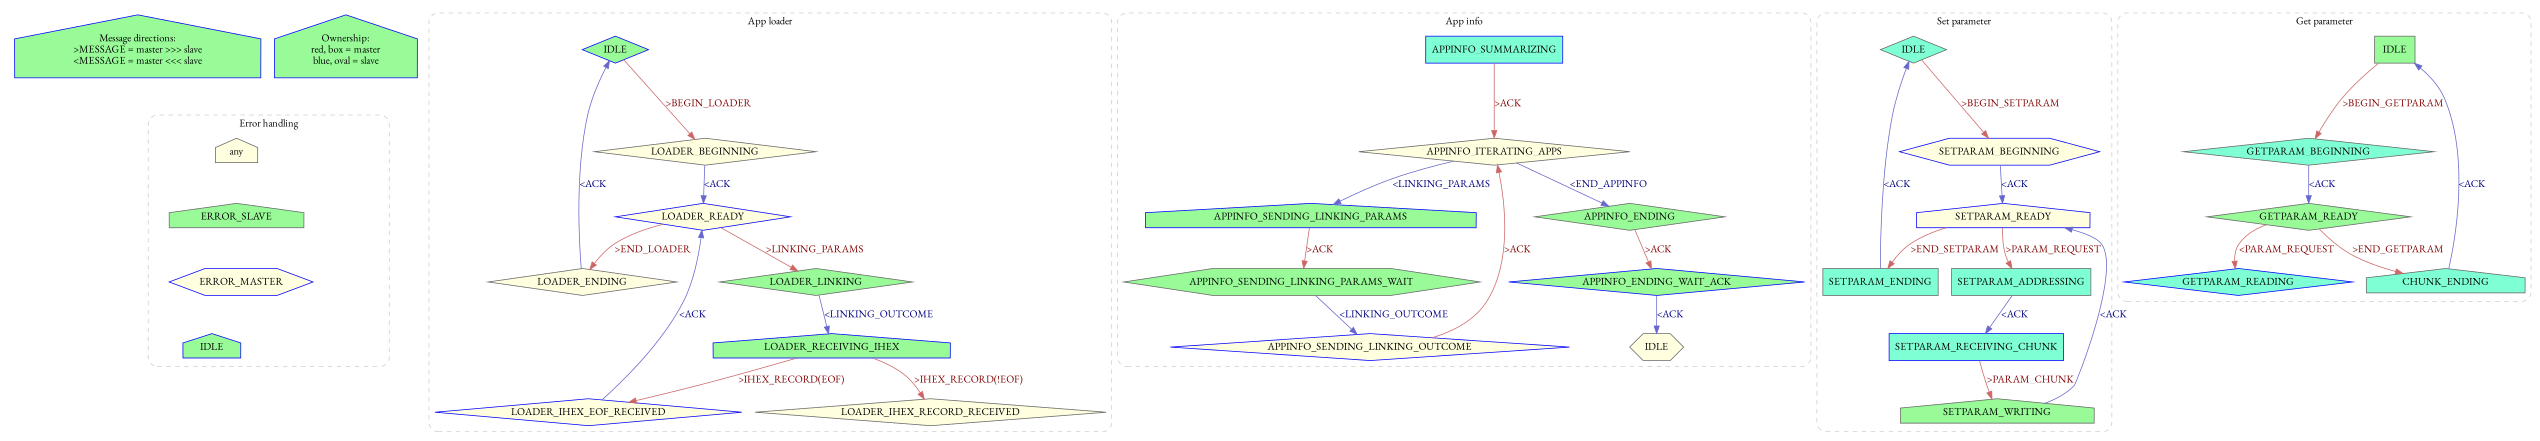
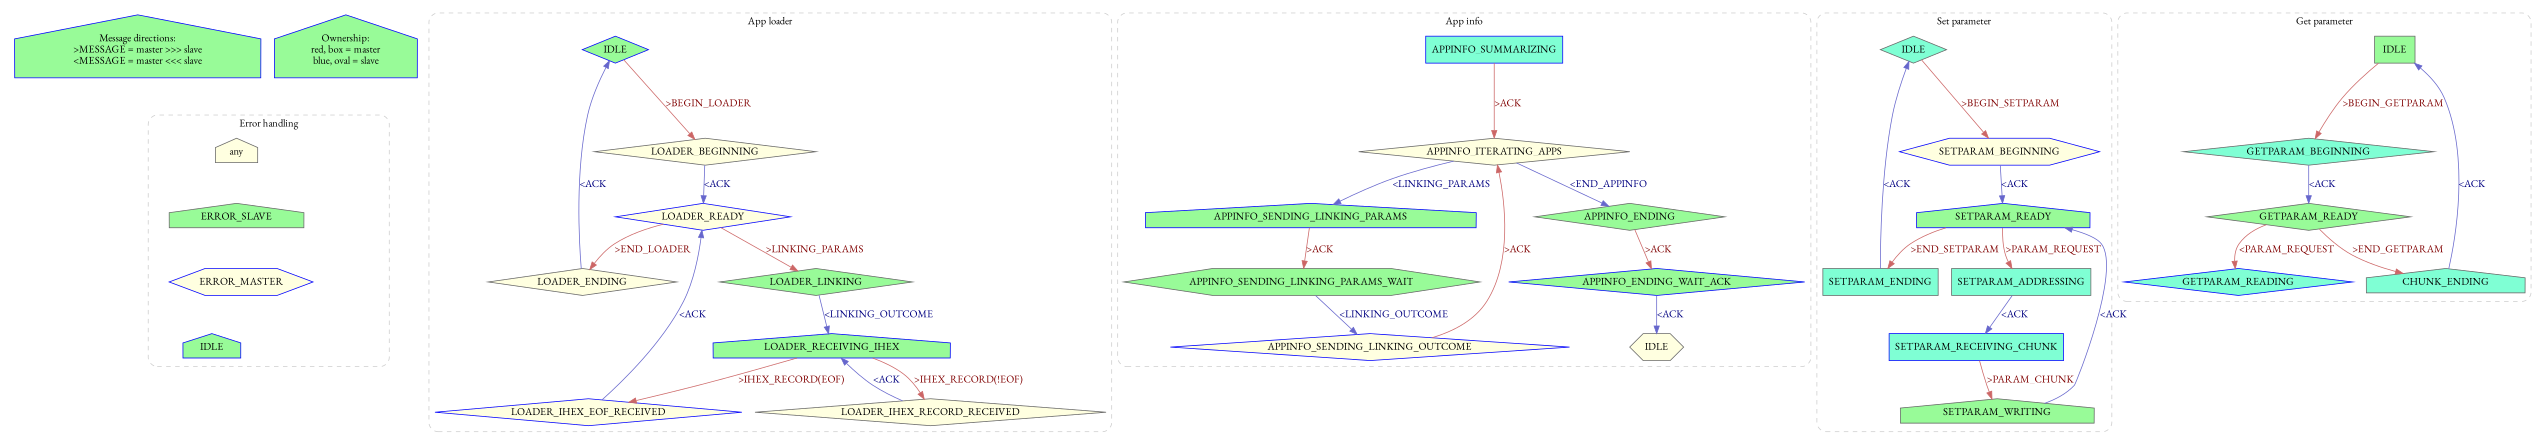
(2003, 217) -> (2003, 217)
none -> (873, 385)
